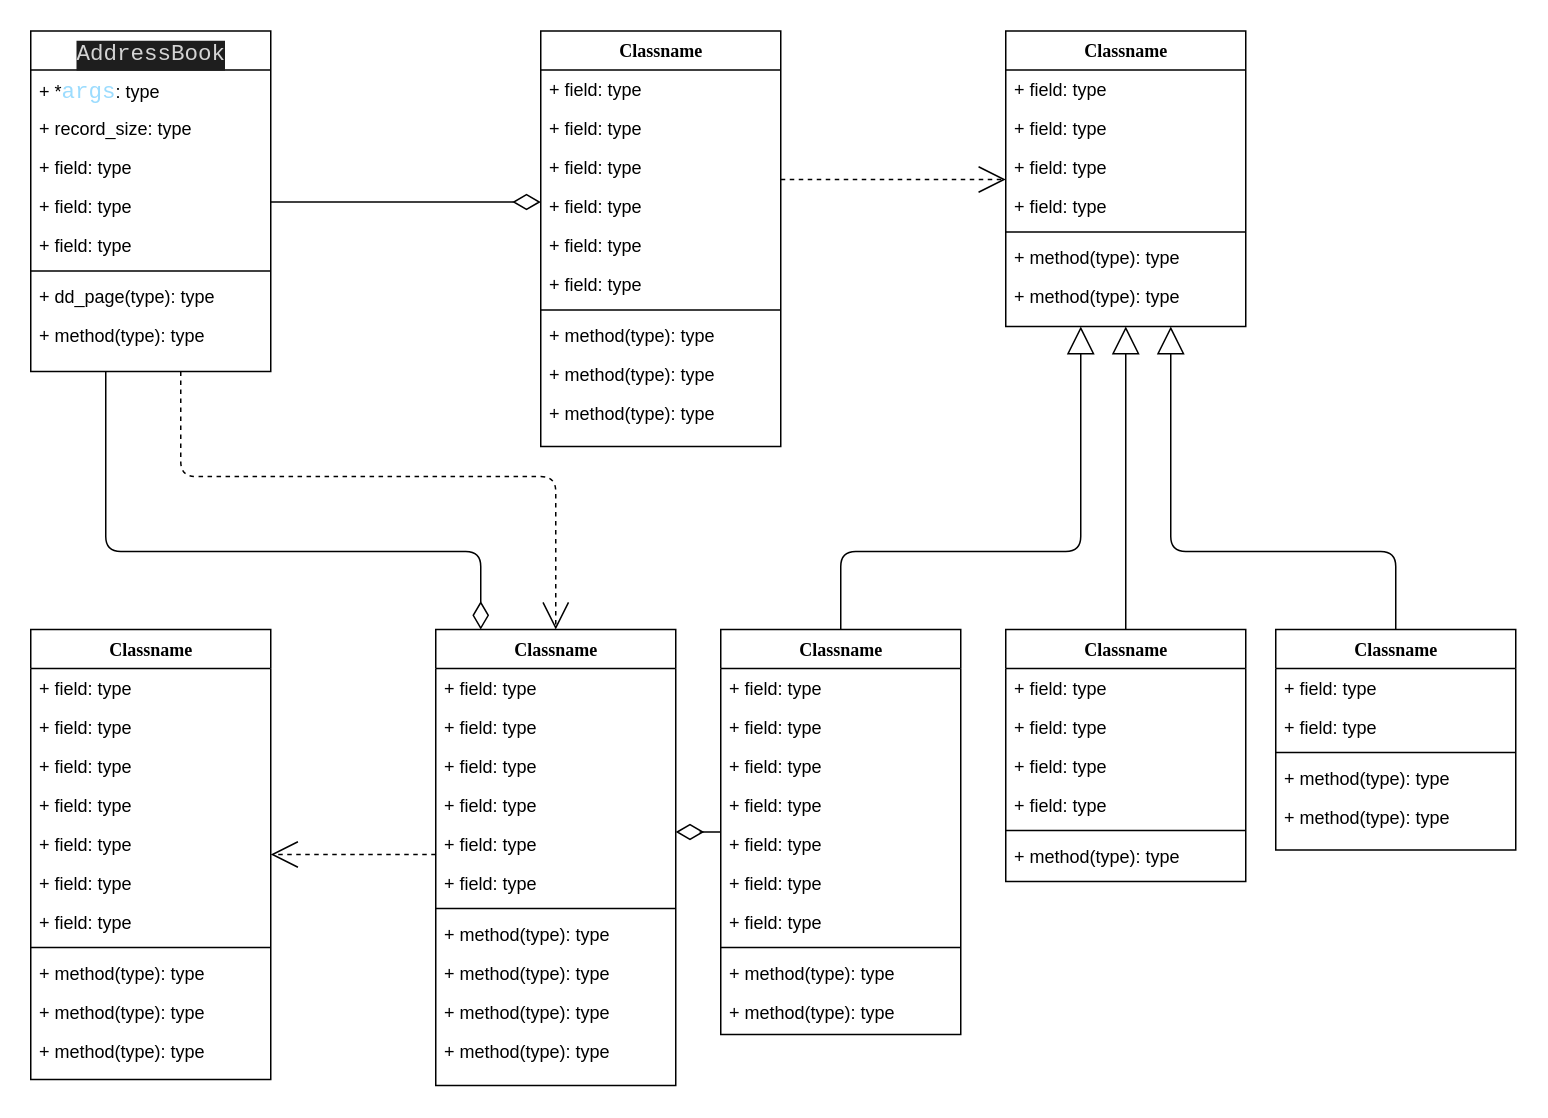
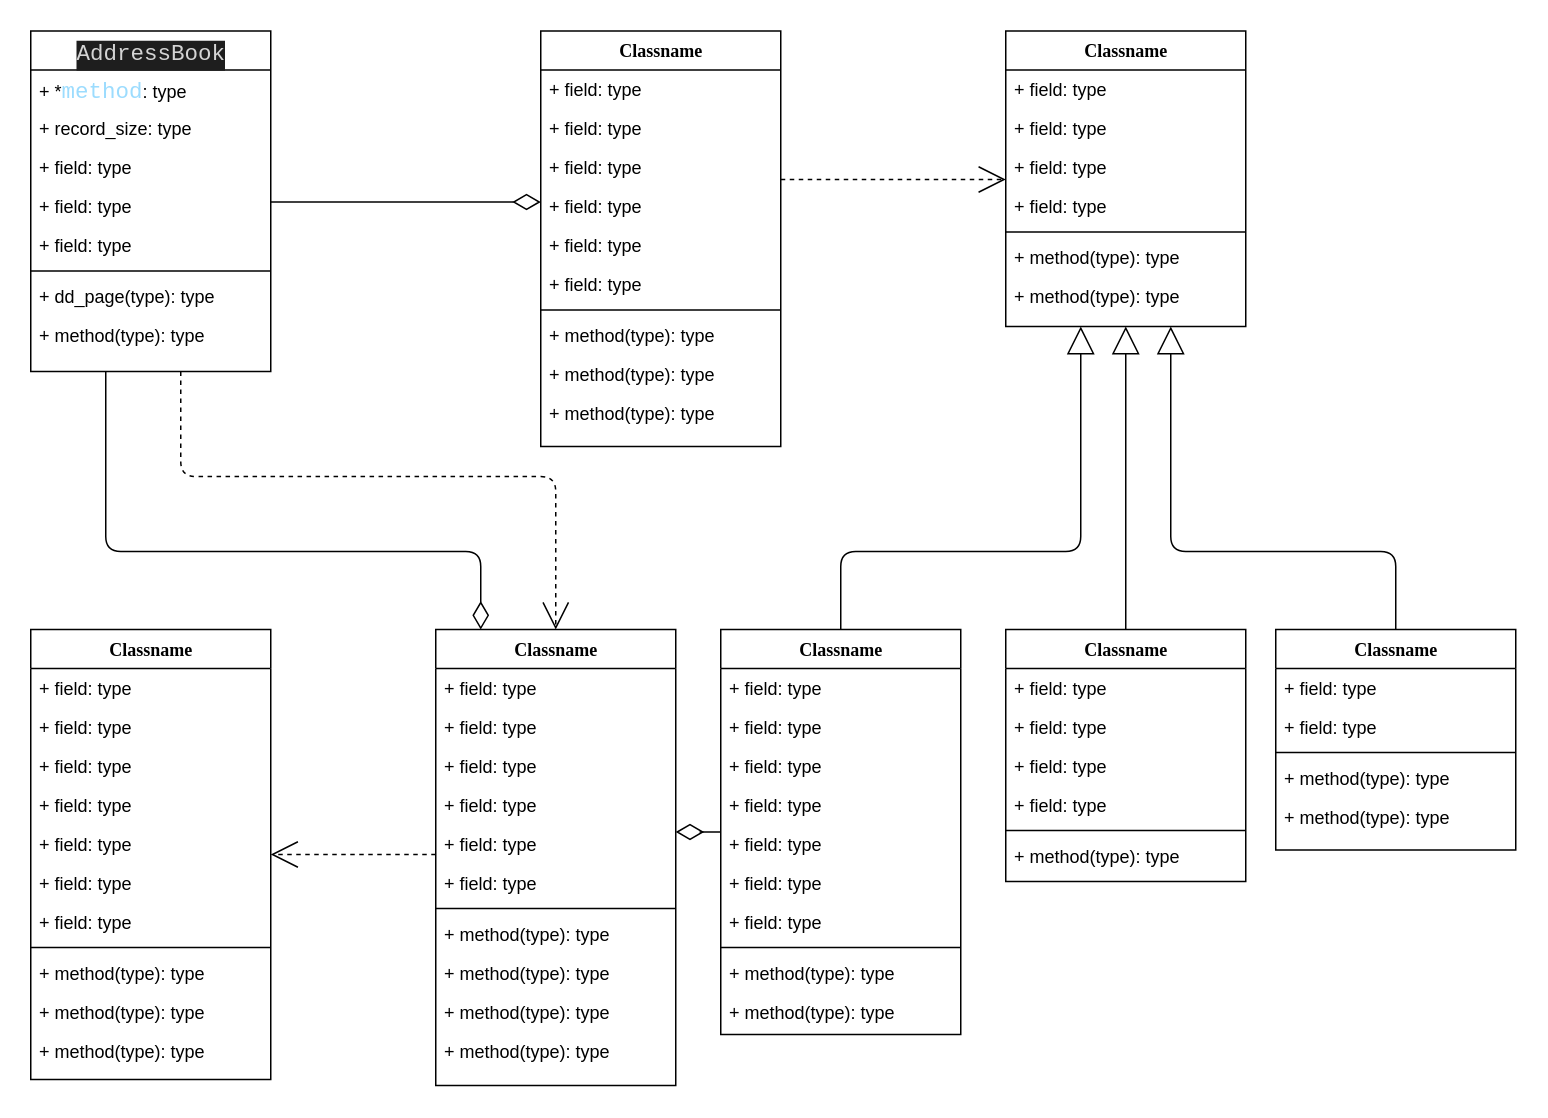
(101, 91) -> (111, 91)
